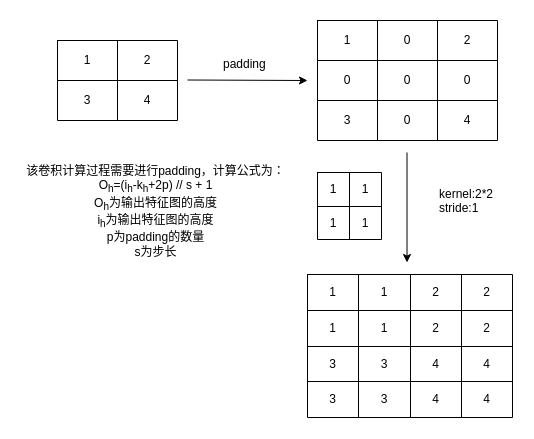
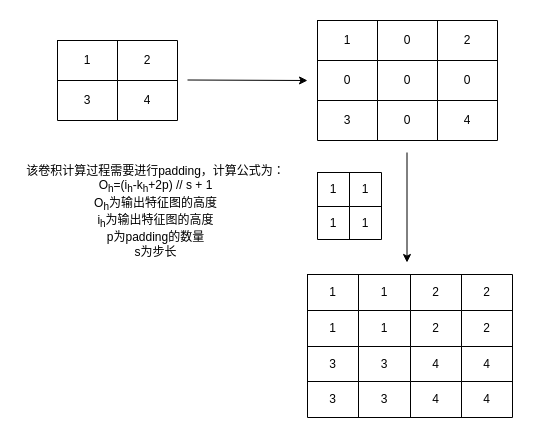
(246, 66) -> none
(463, 201) -> none
